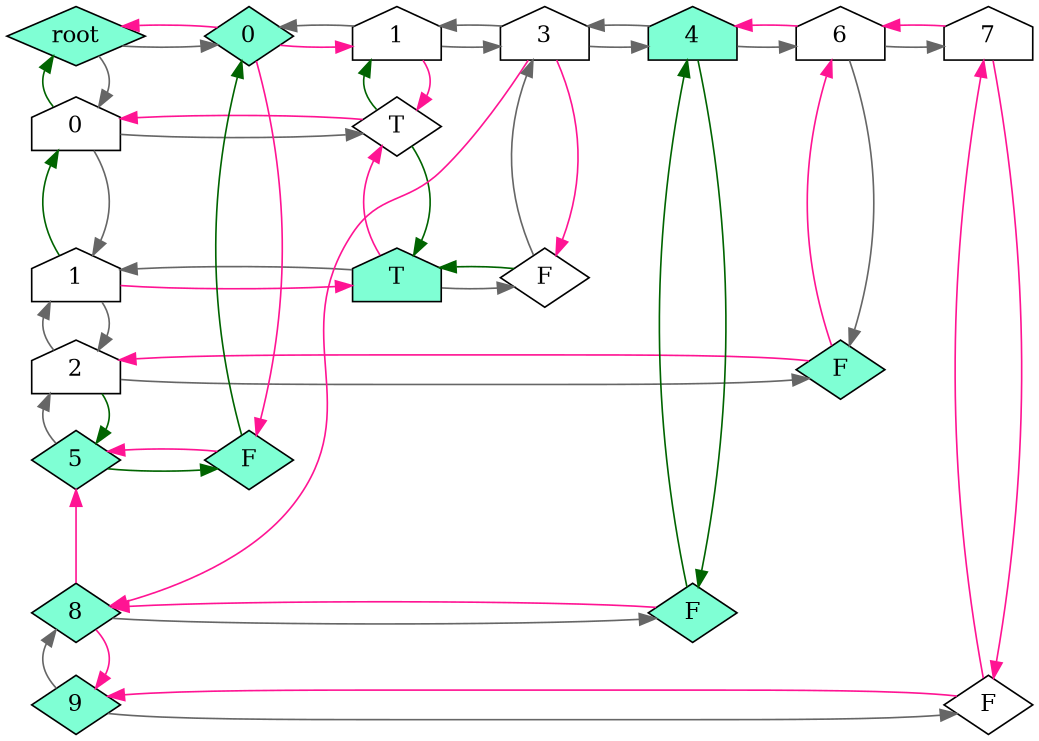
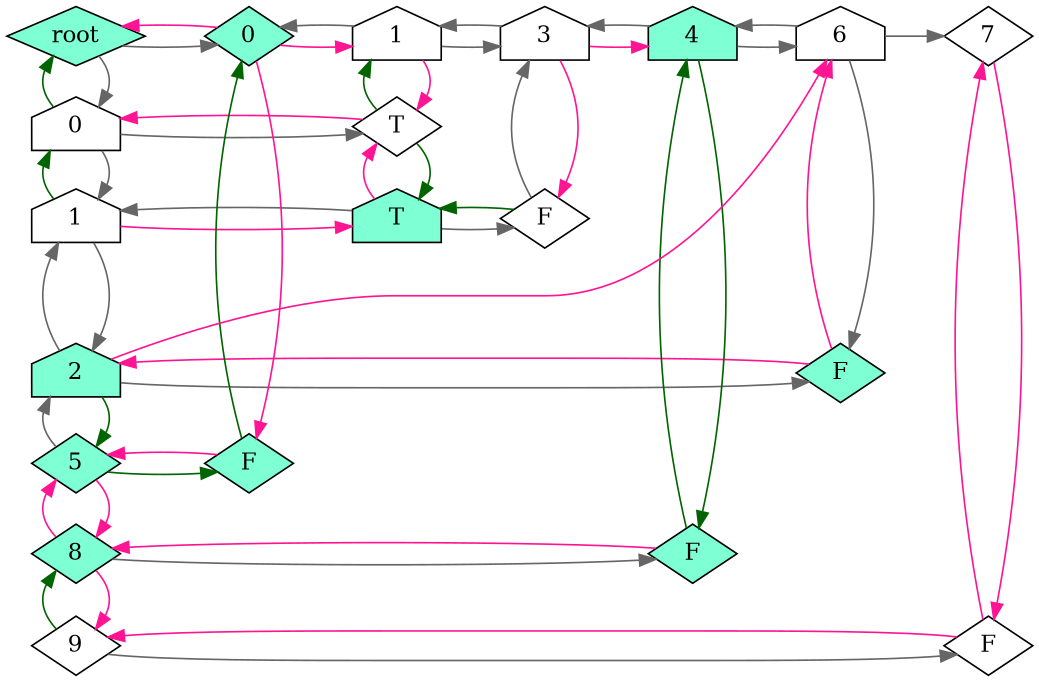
(775, 25) -> (775, 25)
(923, 25) -> (507, 296)
(988, 36) -> (988, 36)
(611, 47) -> (611, 47)
(324, 342) -> (108, 500)
(76, 370) -> (76, 373)
(44, 667) -> (44, 608)
(76, 705) -> (76, 646)
